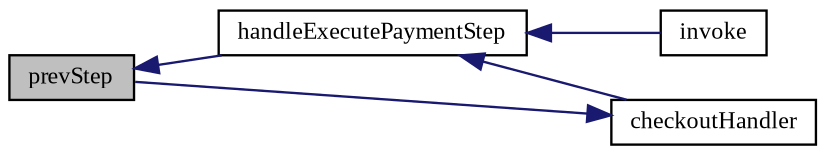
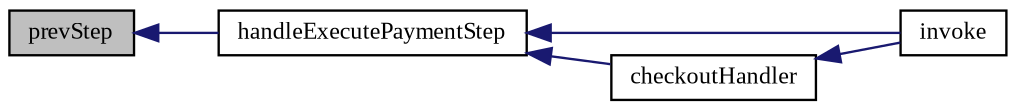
(361, 98) -> (870, 48)
